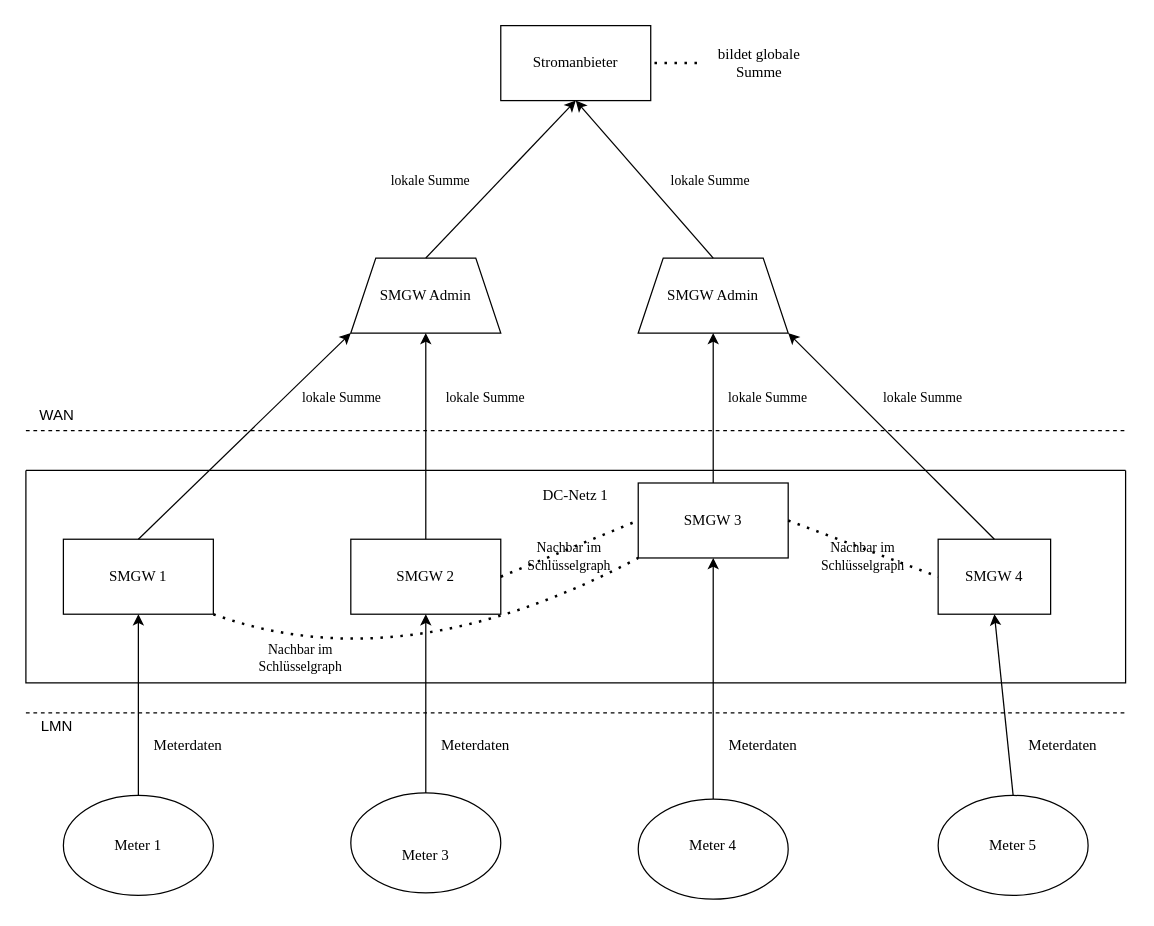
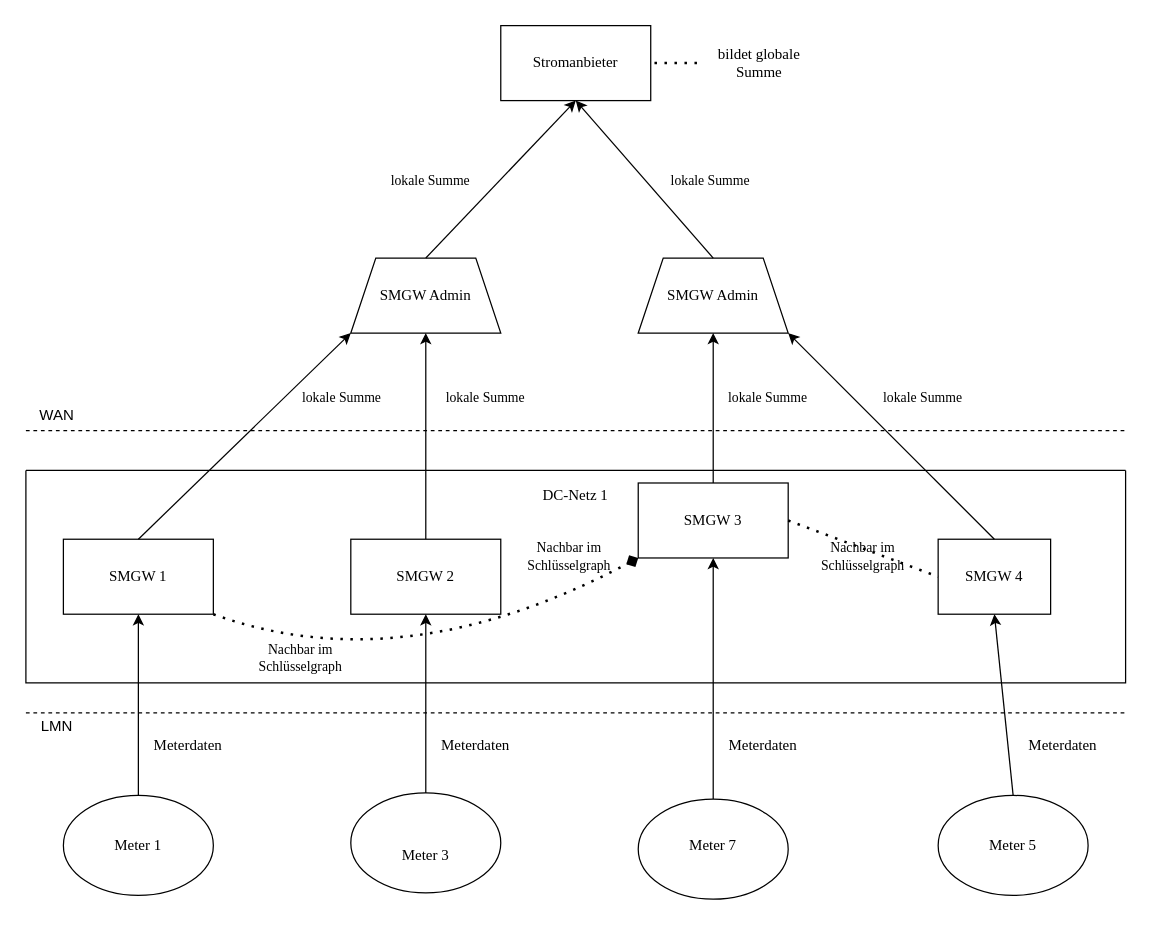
(567, 550) -> none
(482, 621) -> (478, 623)
(713, 846) -> (713, 846)
